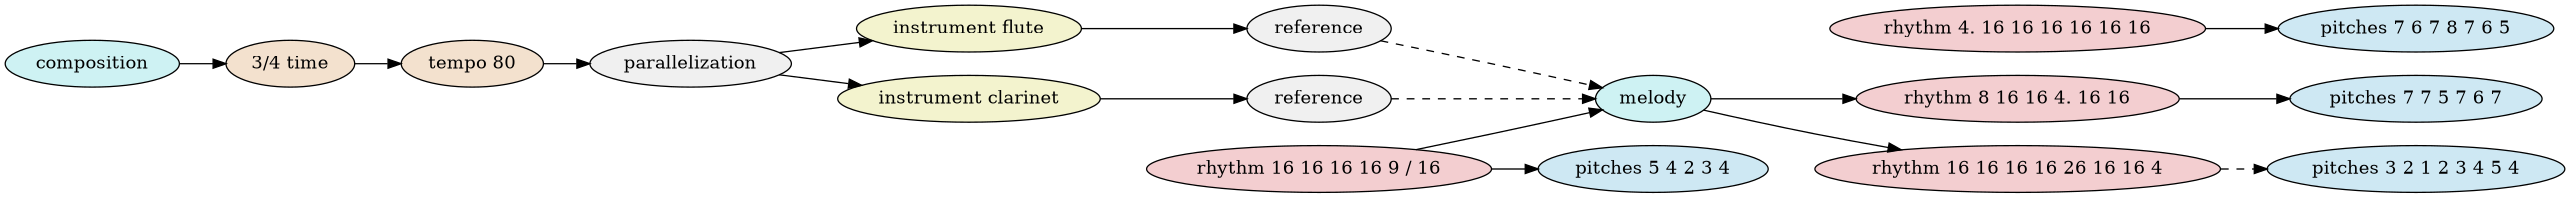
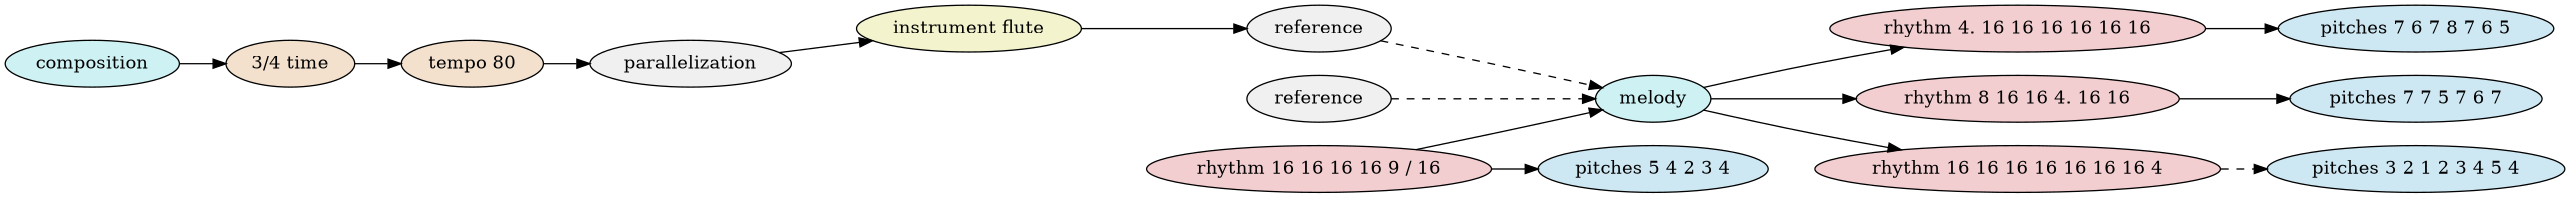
none -> (1797, 67)
(969, 99) -> none
(2018, 169) -> (2018, 169)
